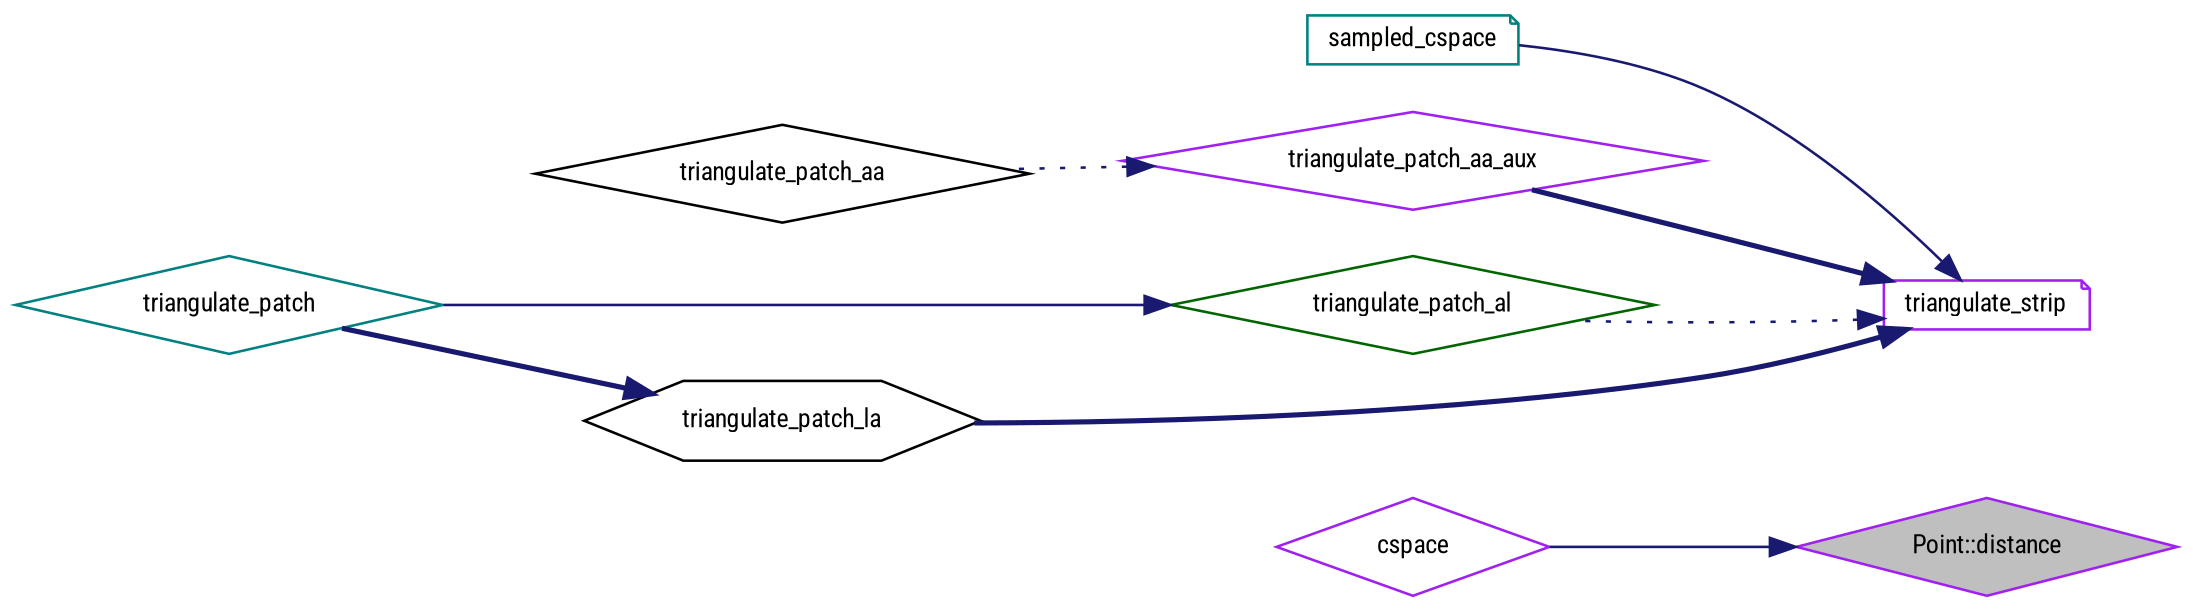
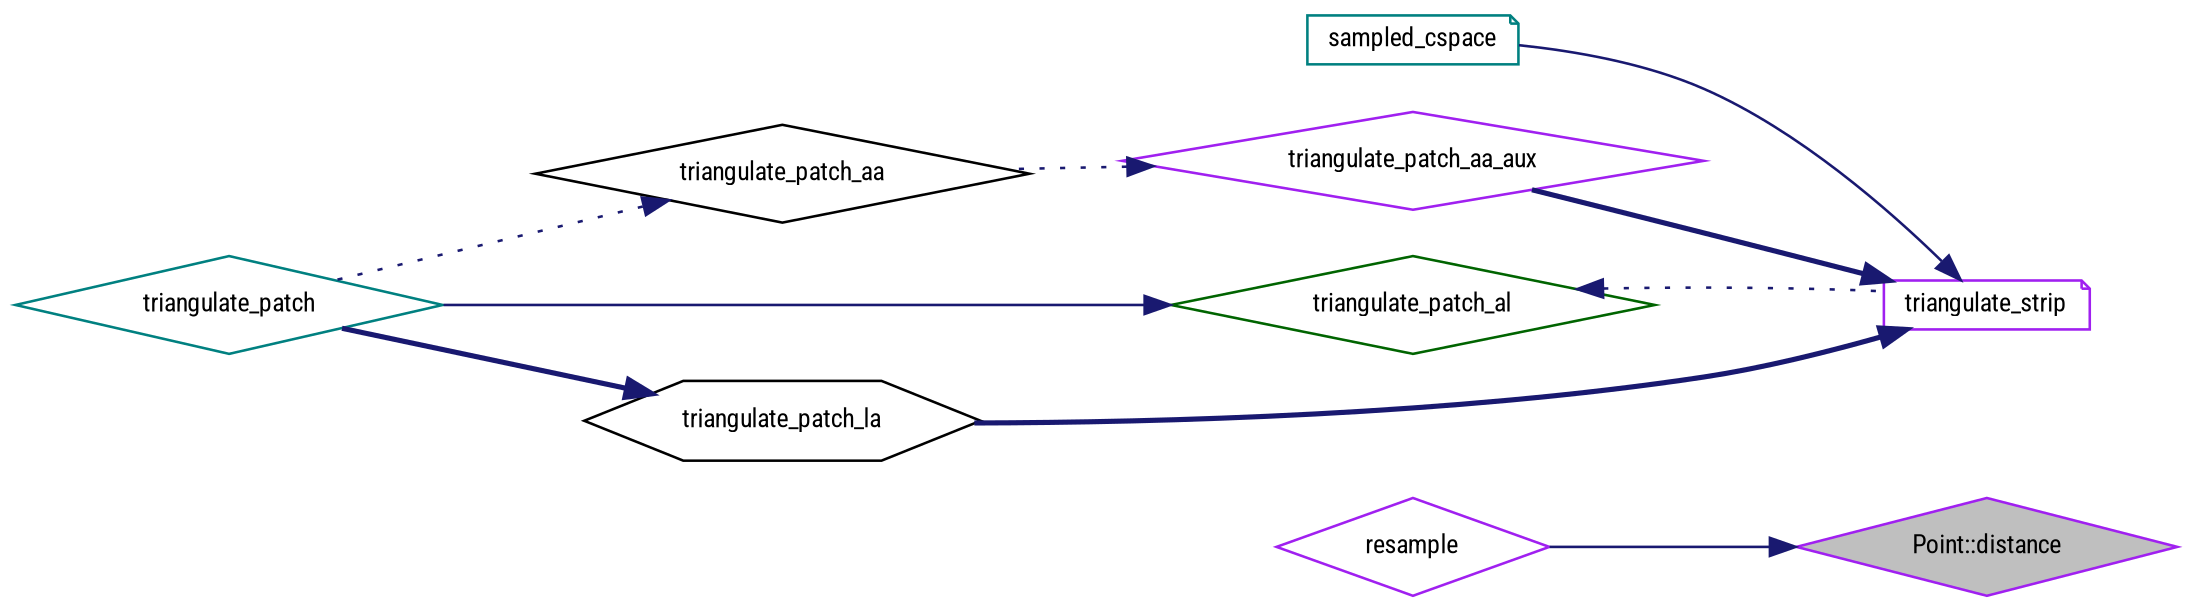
none -> (489, 243)
(1718, 322) -> (1744, 288)
(1413, 547) -> (1413, 547)
